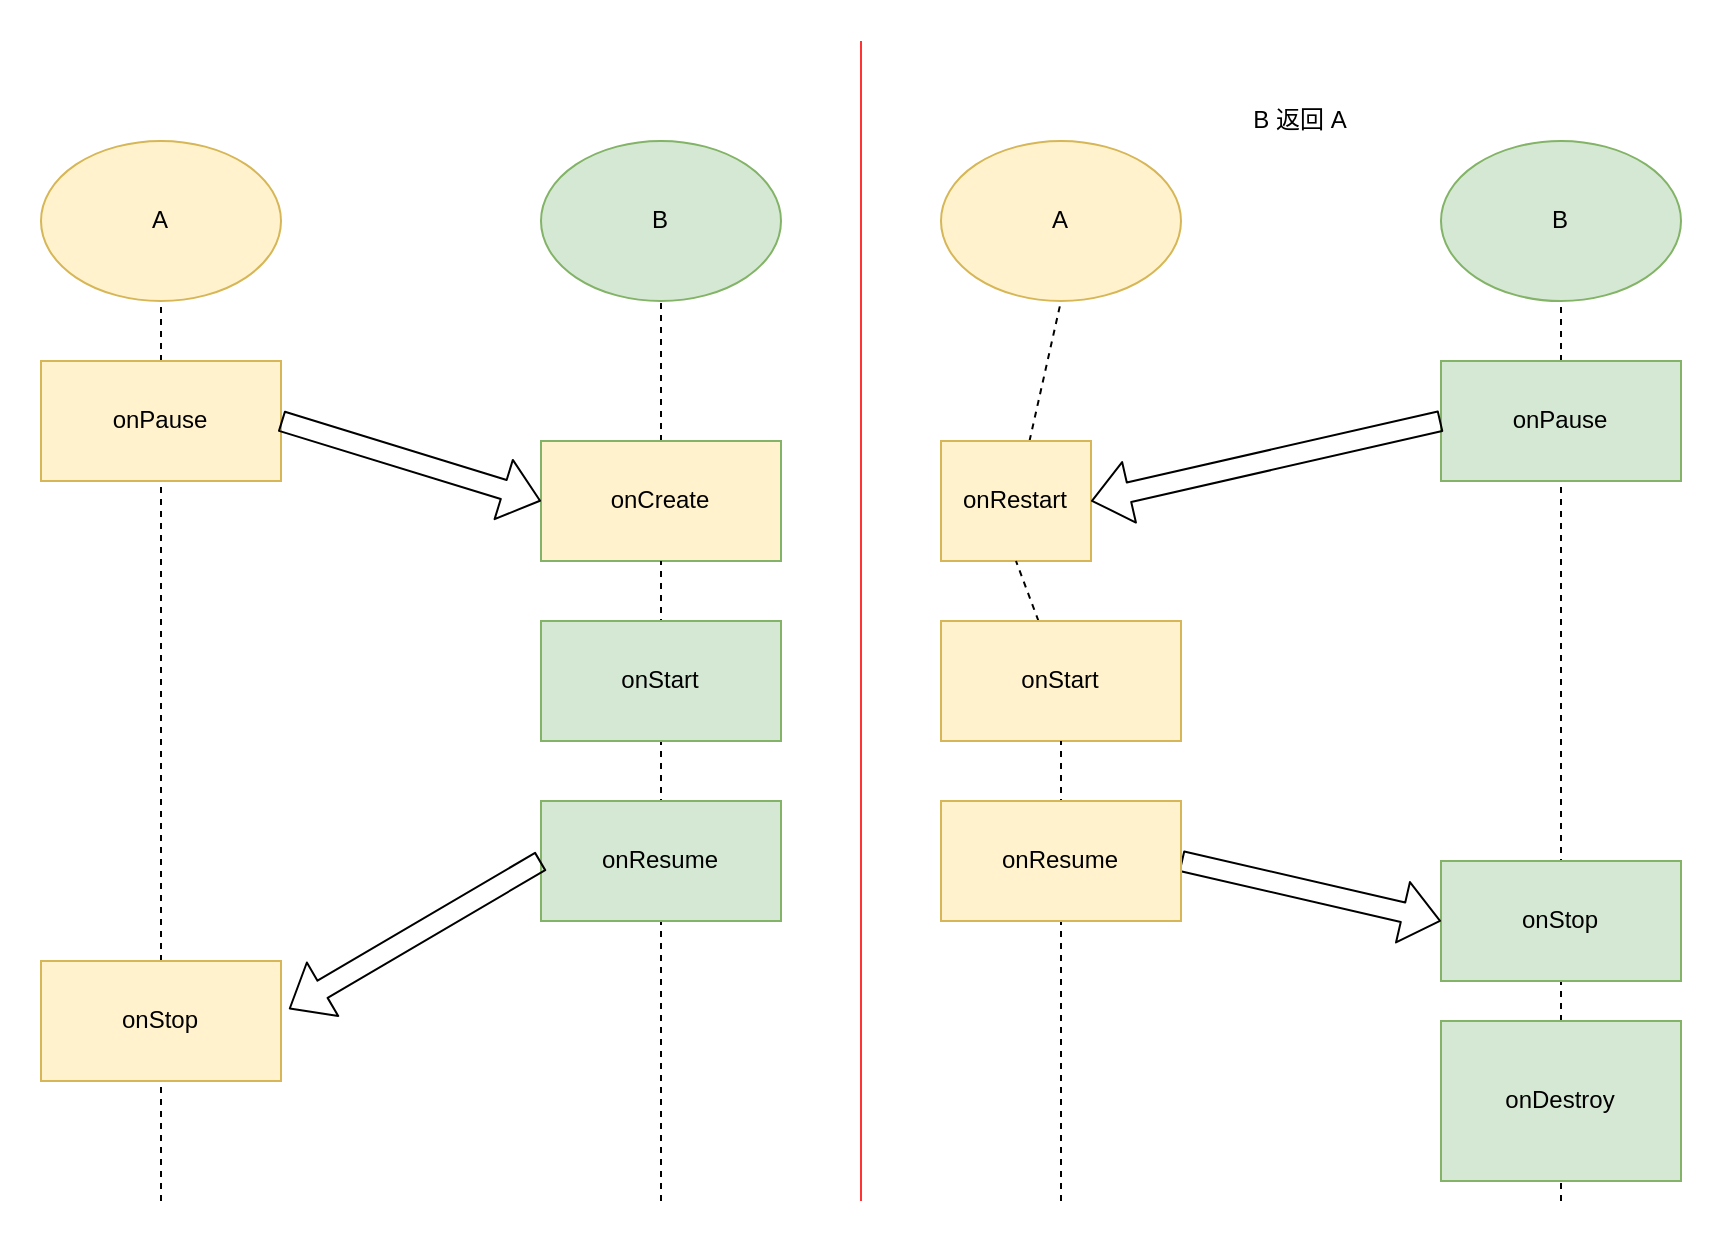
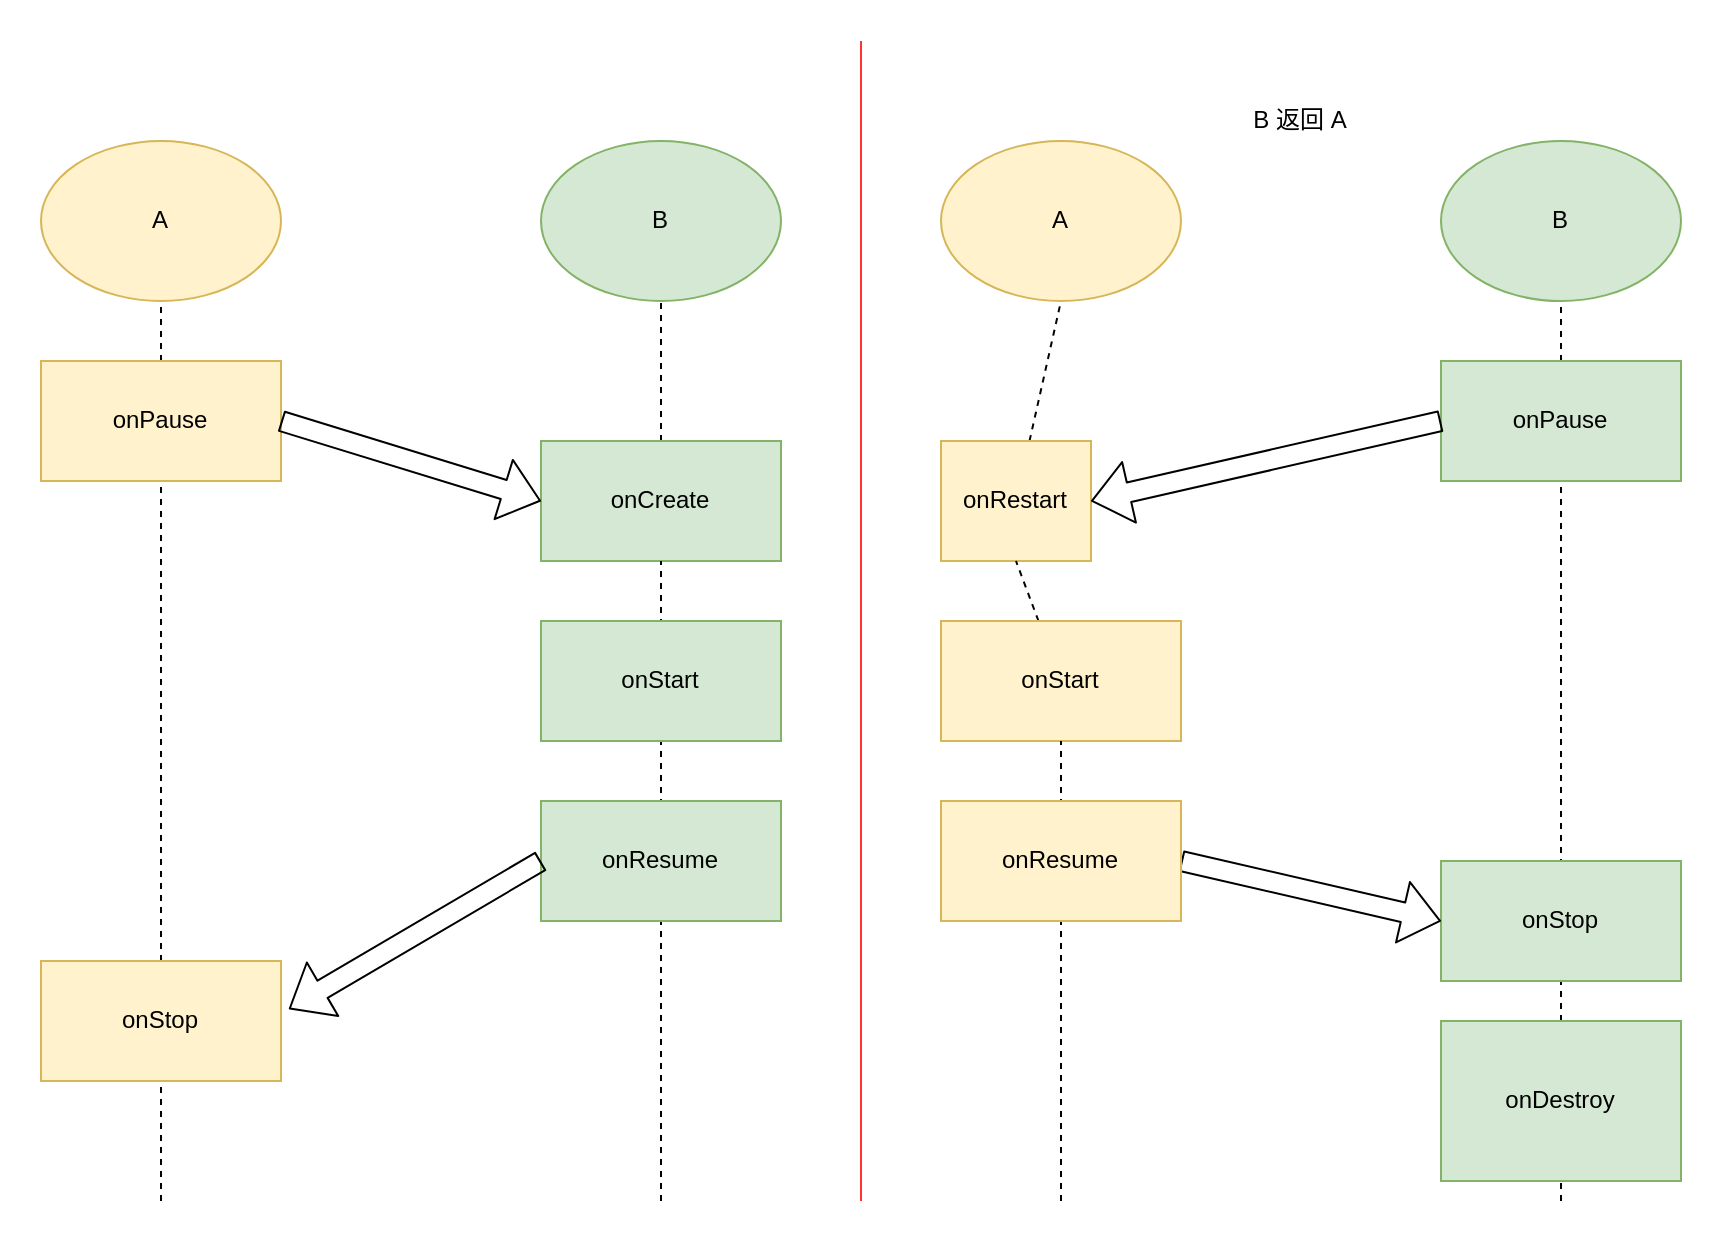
(661, 501) -> (661, 501)
